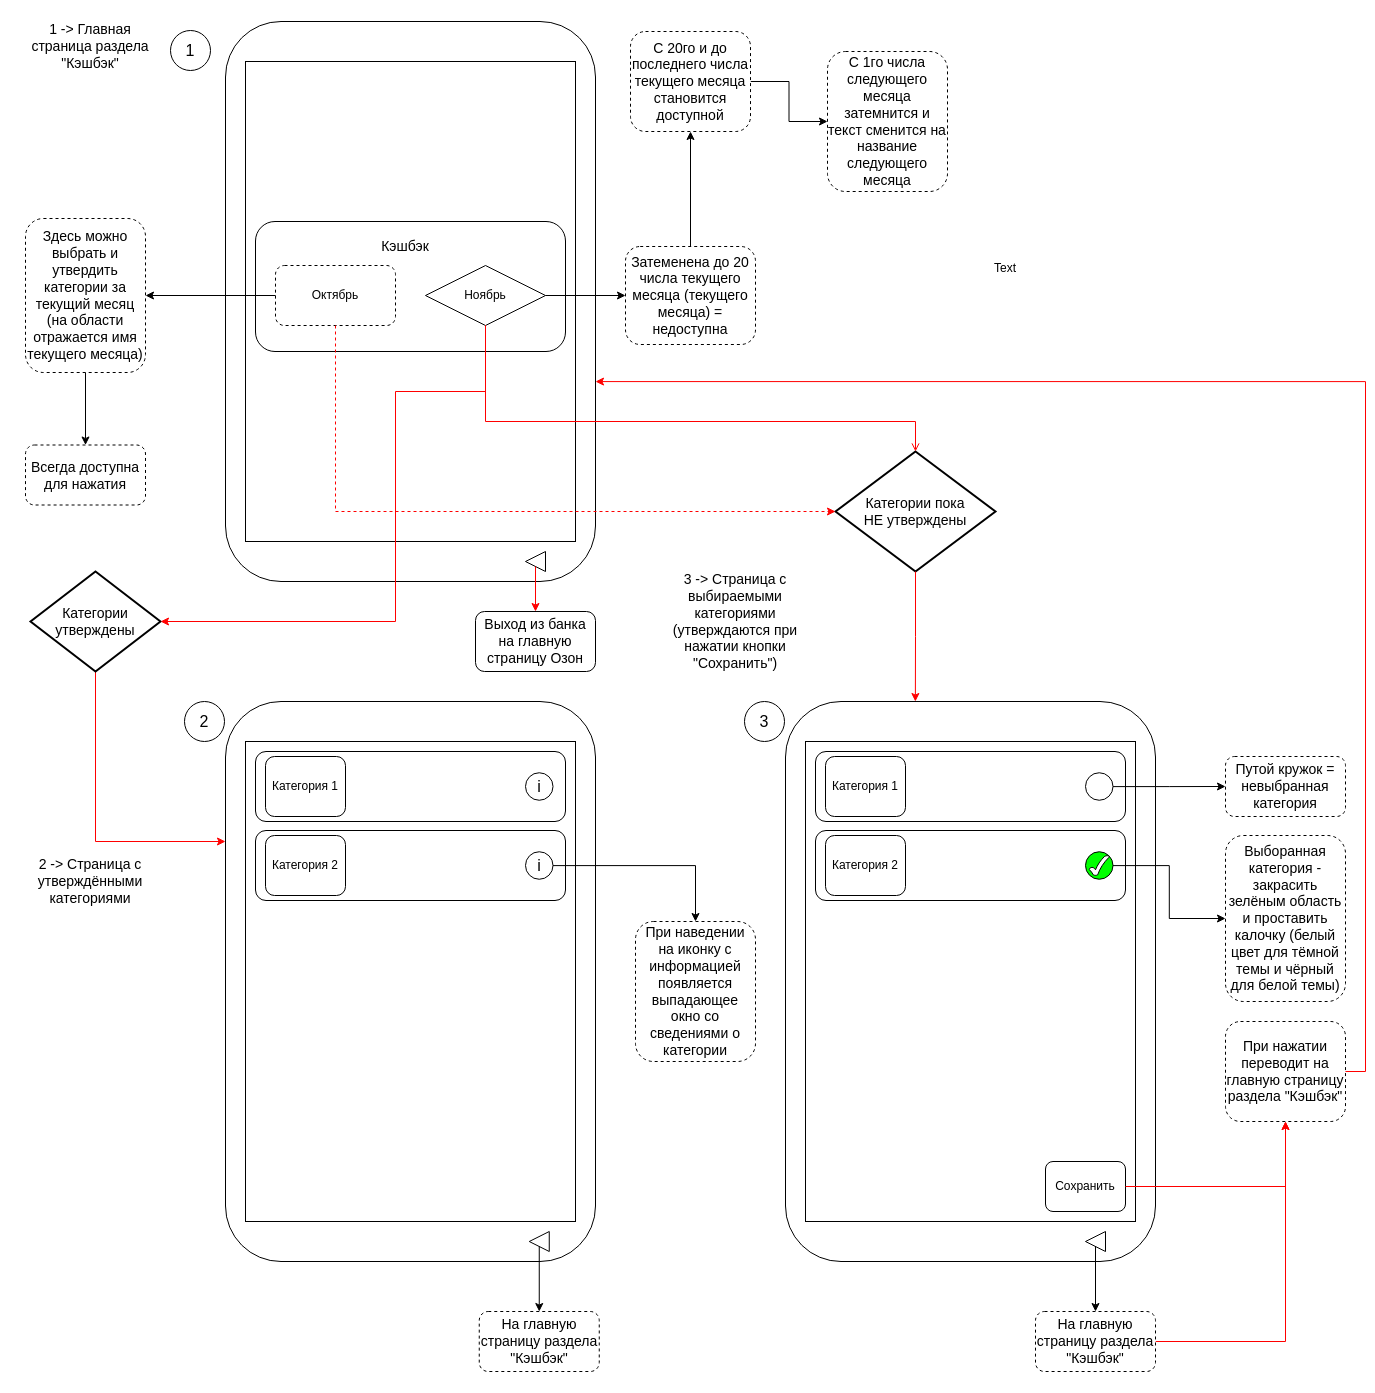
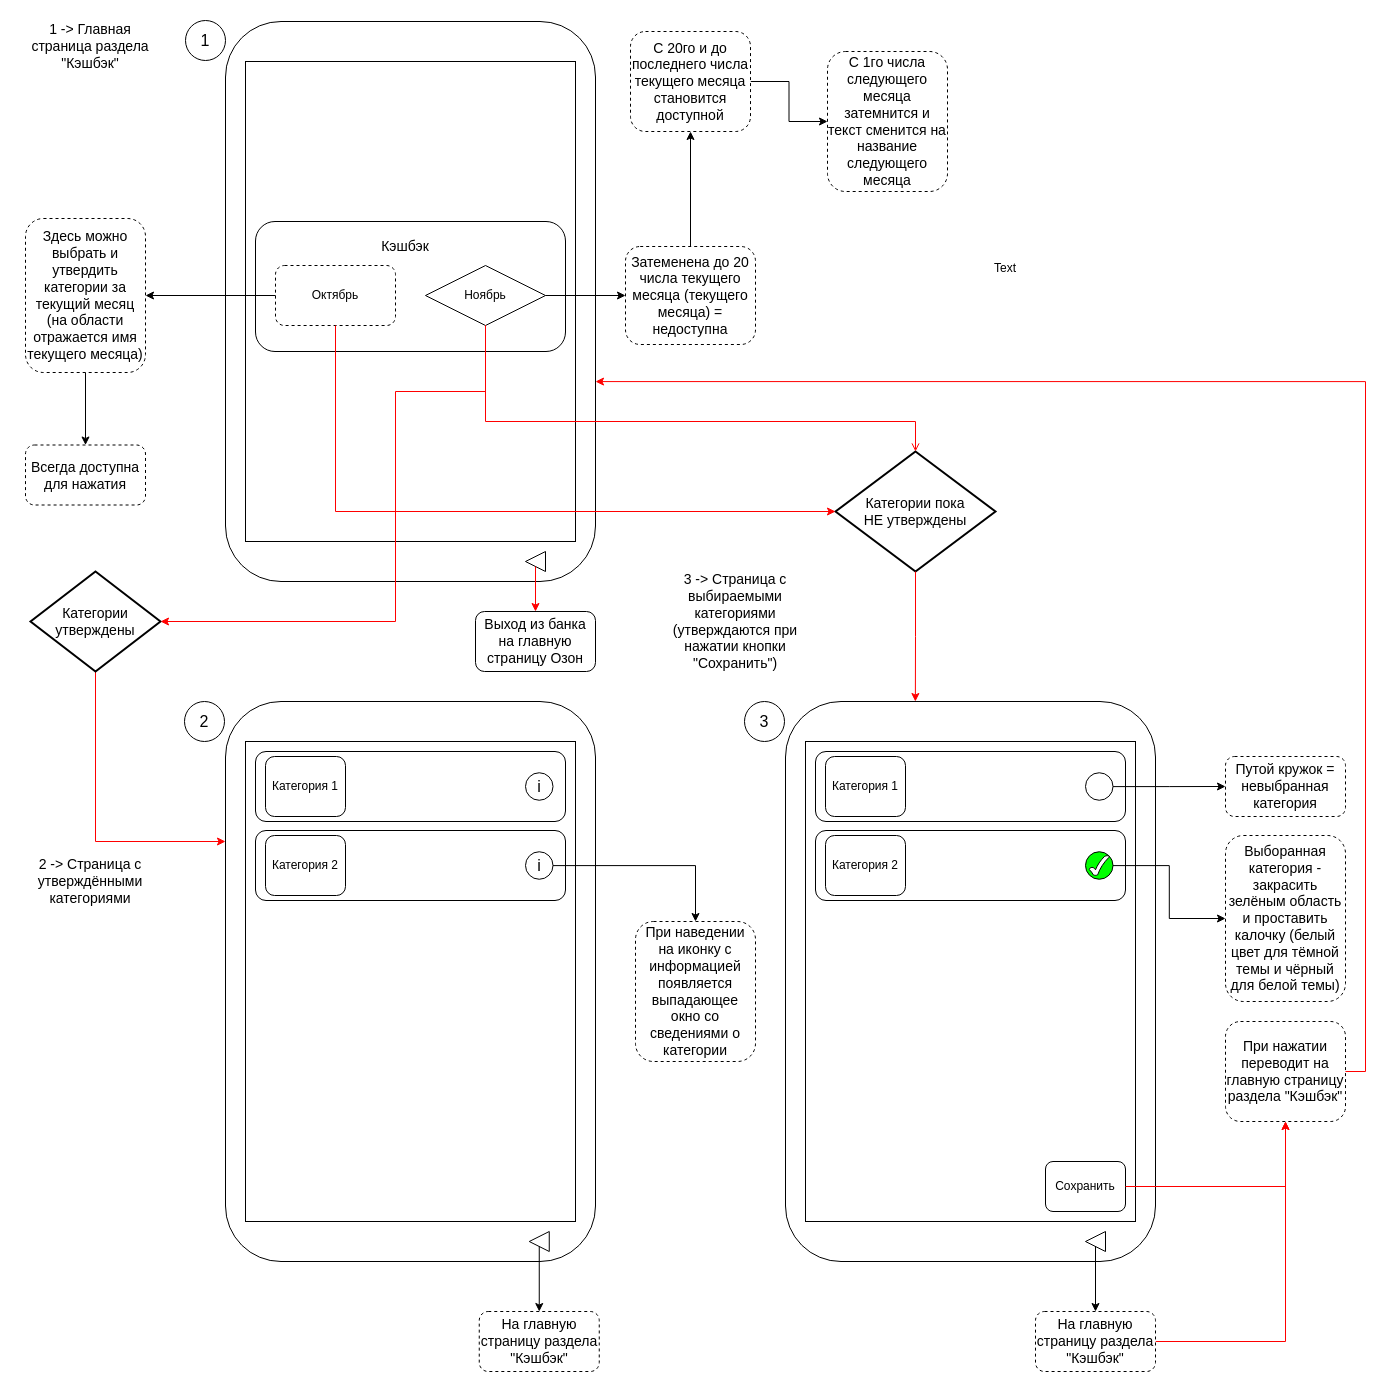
(191, 51) -> (206, 41)
(489, 512) -> (489, 512)
